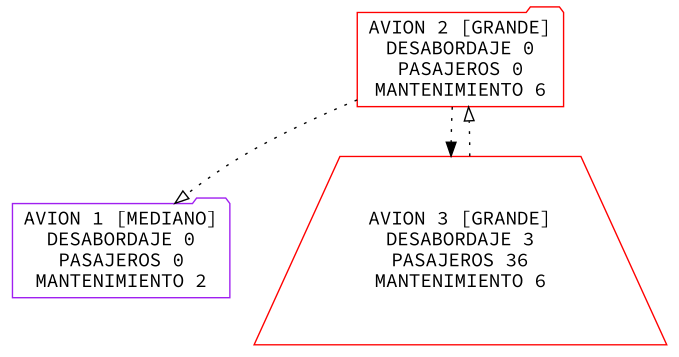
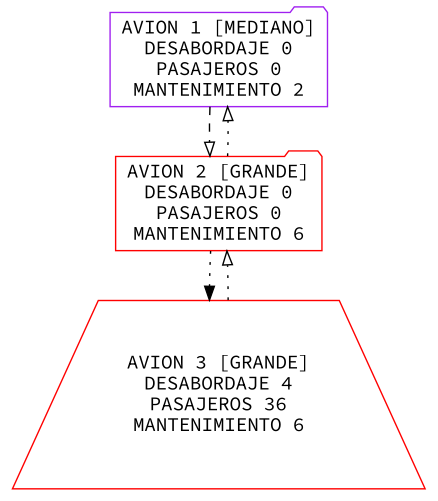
none -> (209, 124)
(460, 251) -> (219, 395)
